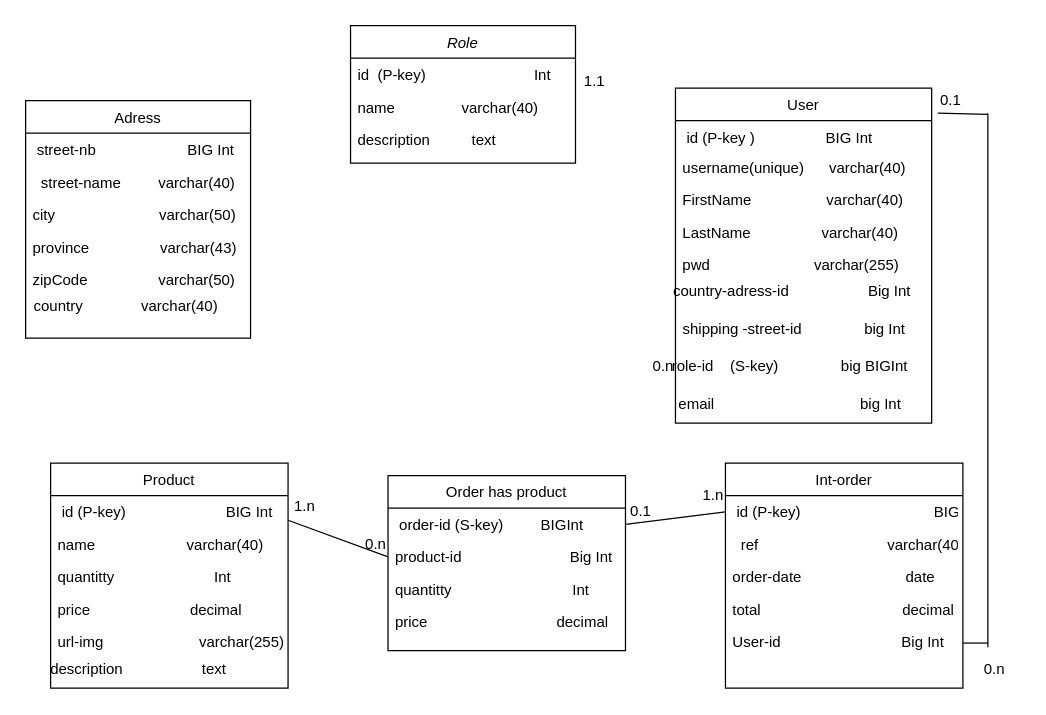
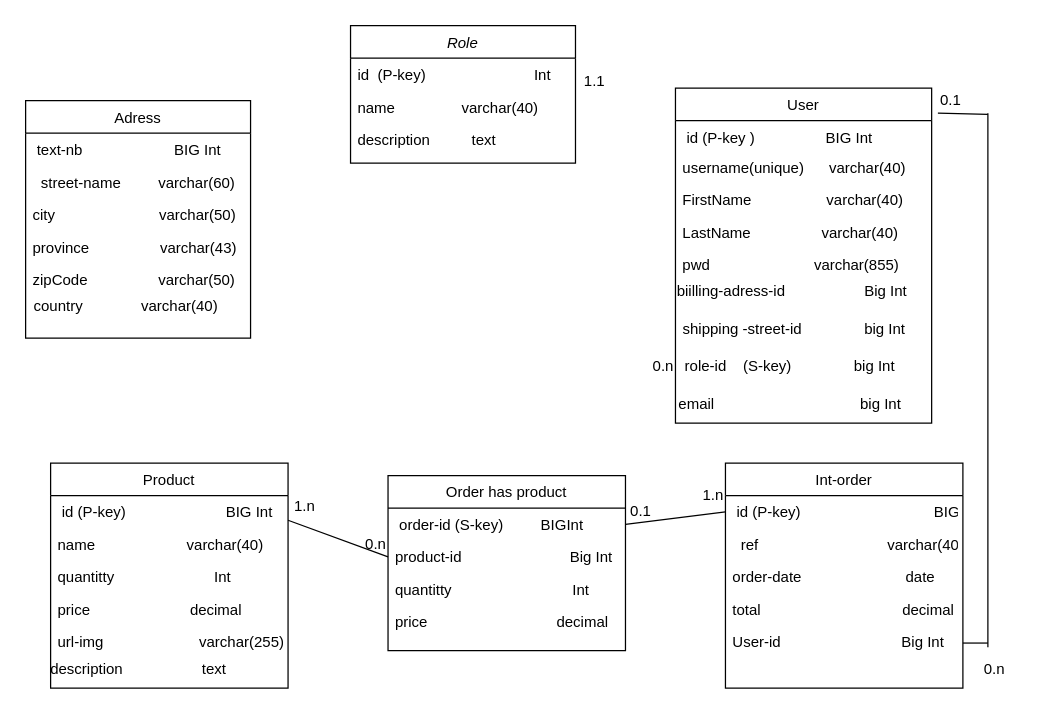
(169, 150) -> (160, 150)
(155, 183) -> (155, 183)
(827, 265) -> (827, 265)
(805, 292) -> (805, 292)
(805, 367) -> (805, 367)
